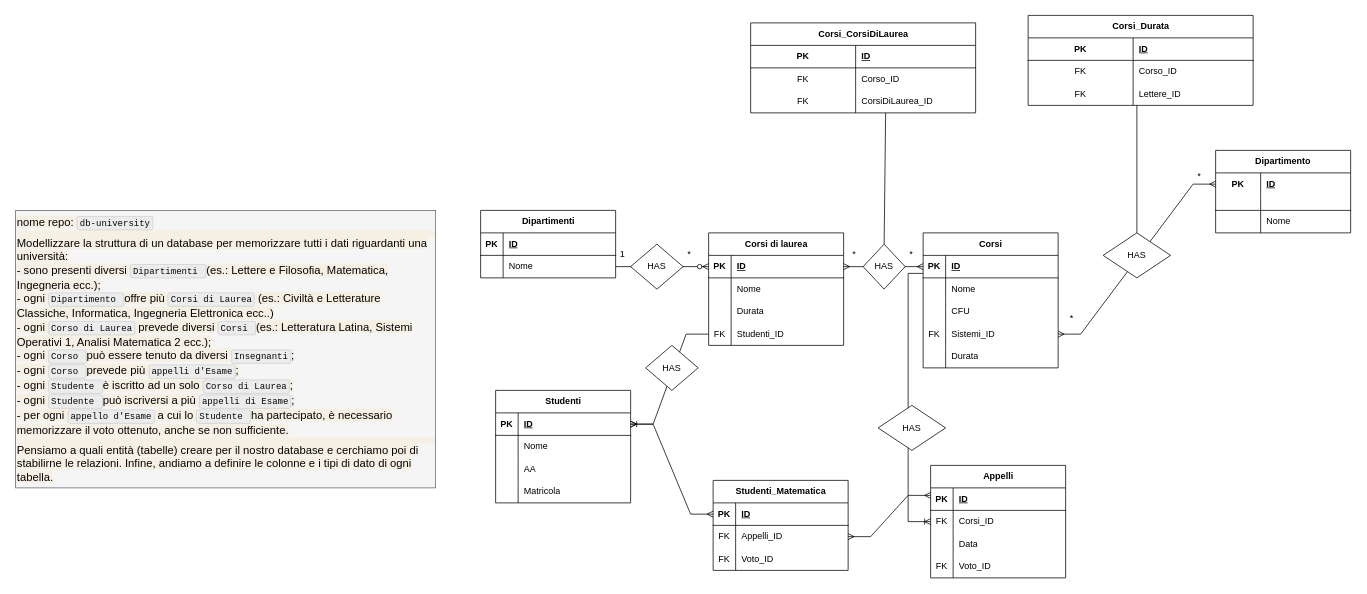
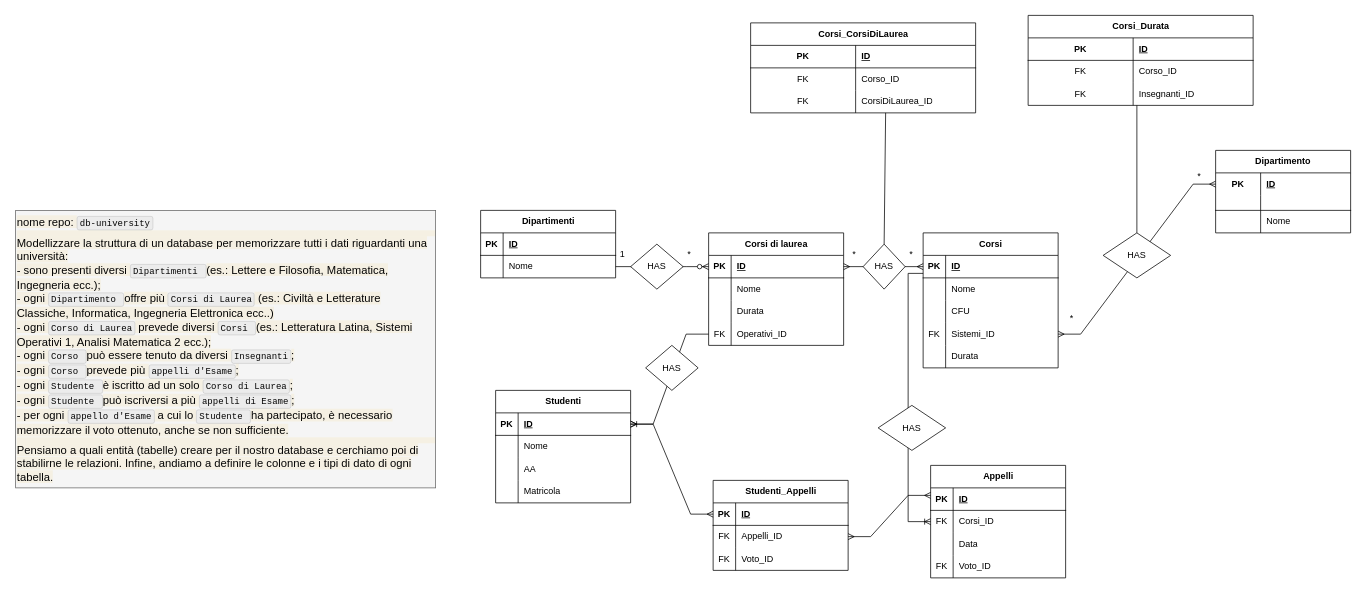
(1164, 94) -> (1170, 94)
(763, 334) -> (765, 334)
(781, 492) -> (781, 492)
